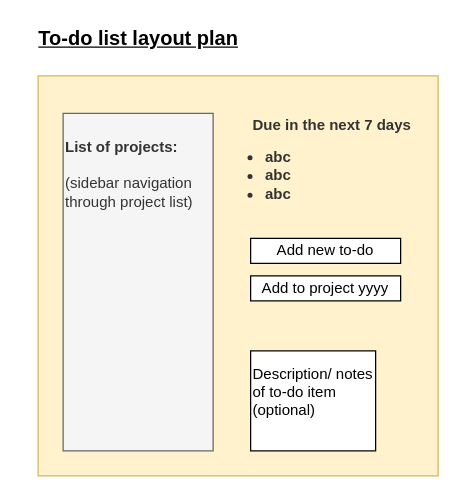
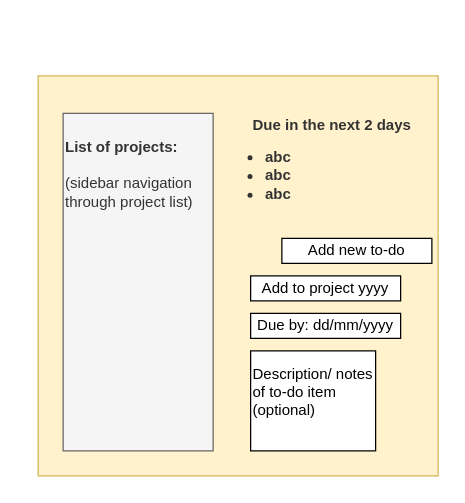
(138, 38) -> none
(333, 126) -> (333, 126)
(326, 251) -> (357, 251)
none -> (326, 326)
